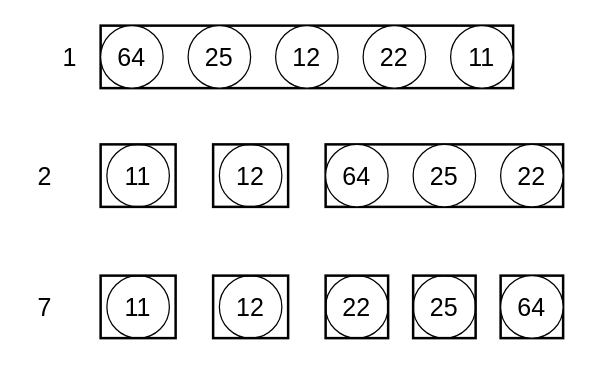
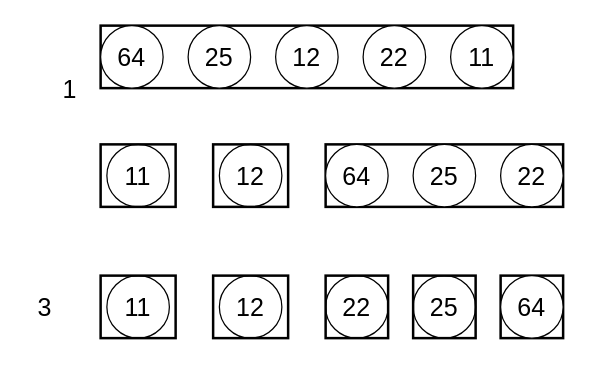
(69, 57) -> (69, 88)
(44, 176) -> none
(45, 307) -> (45, 307)
